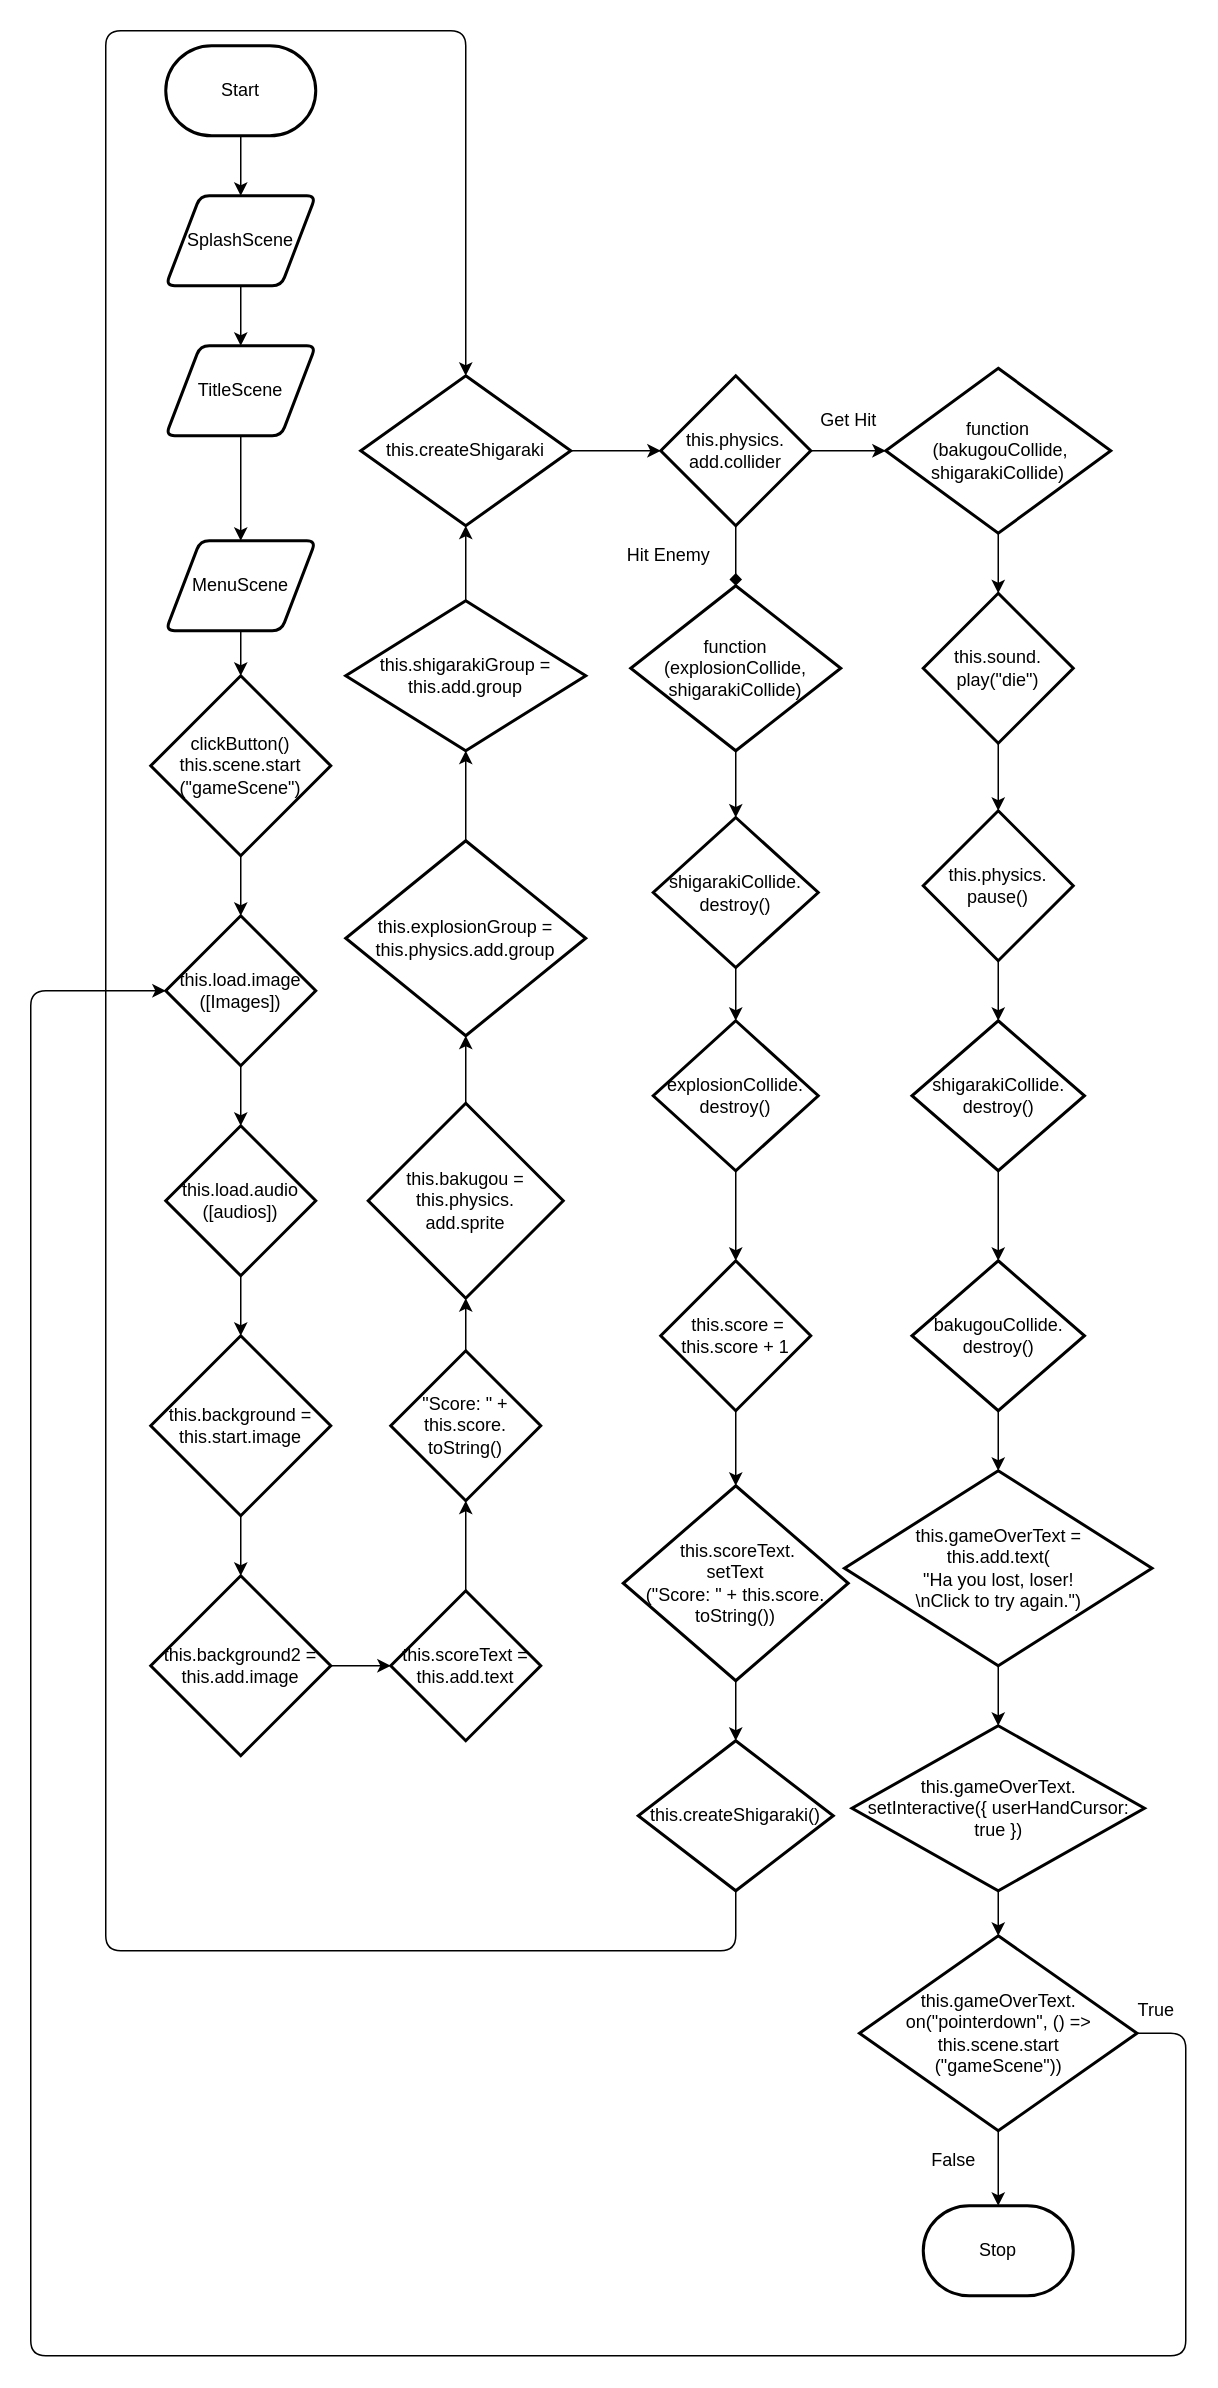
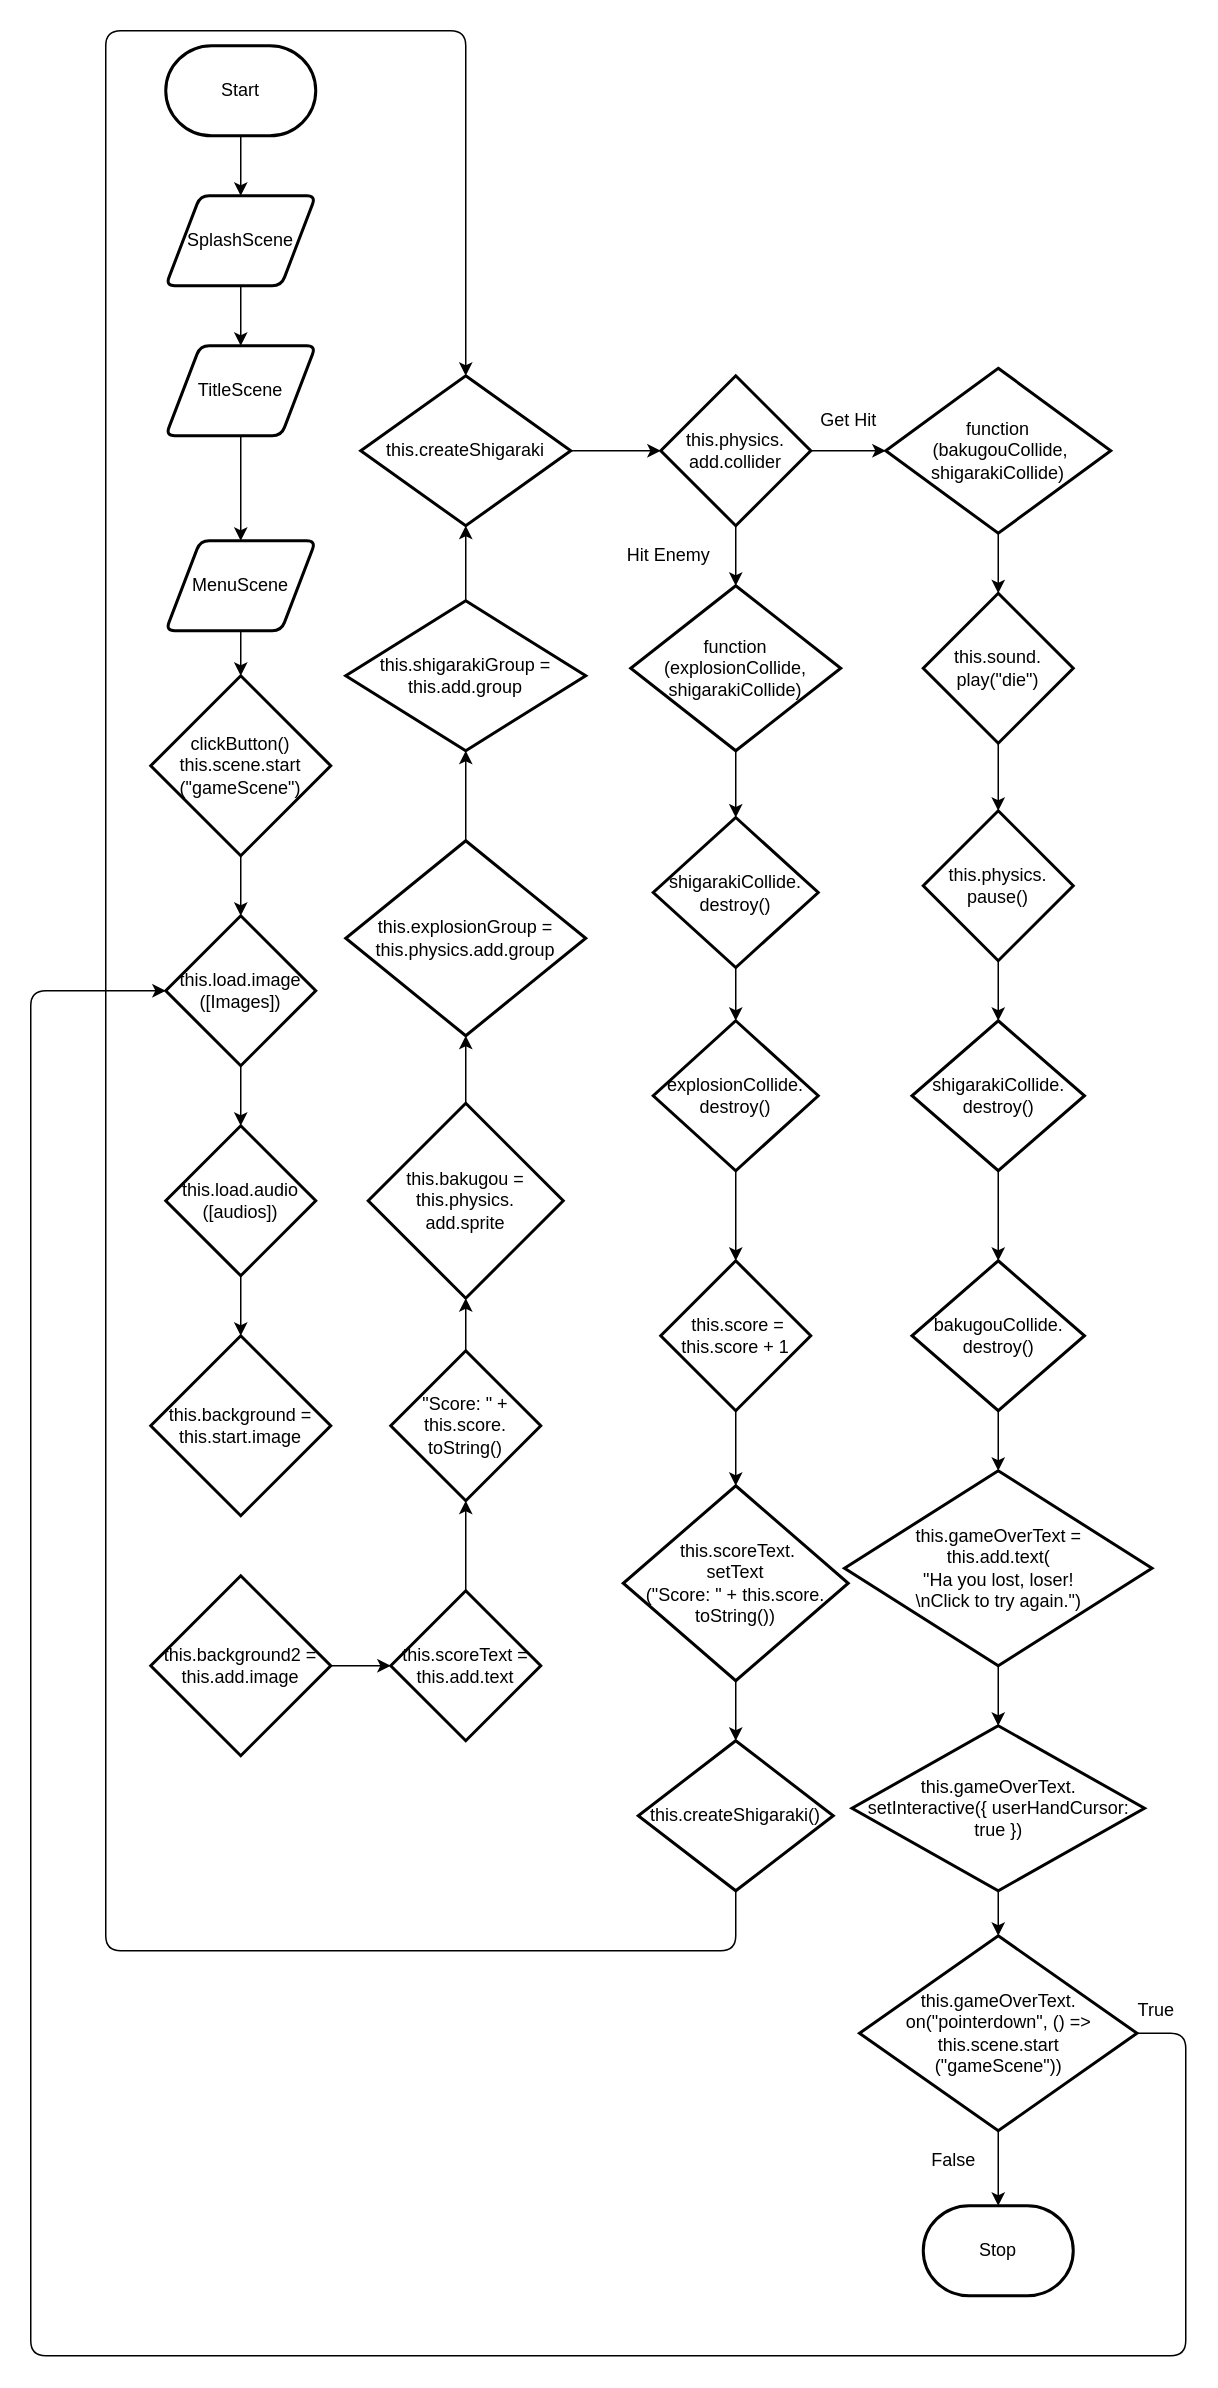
(736, 573) -> (736, 574)
(241, 1541) -> none
